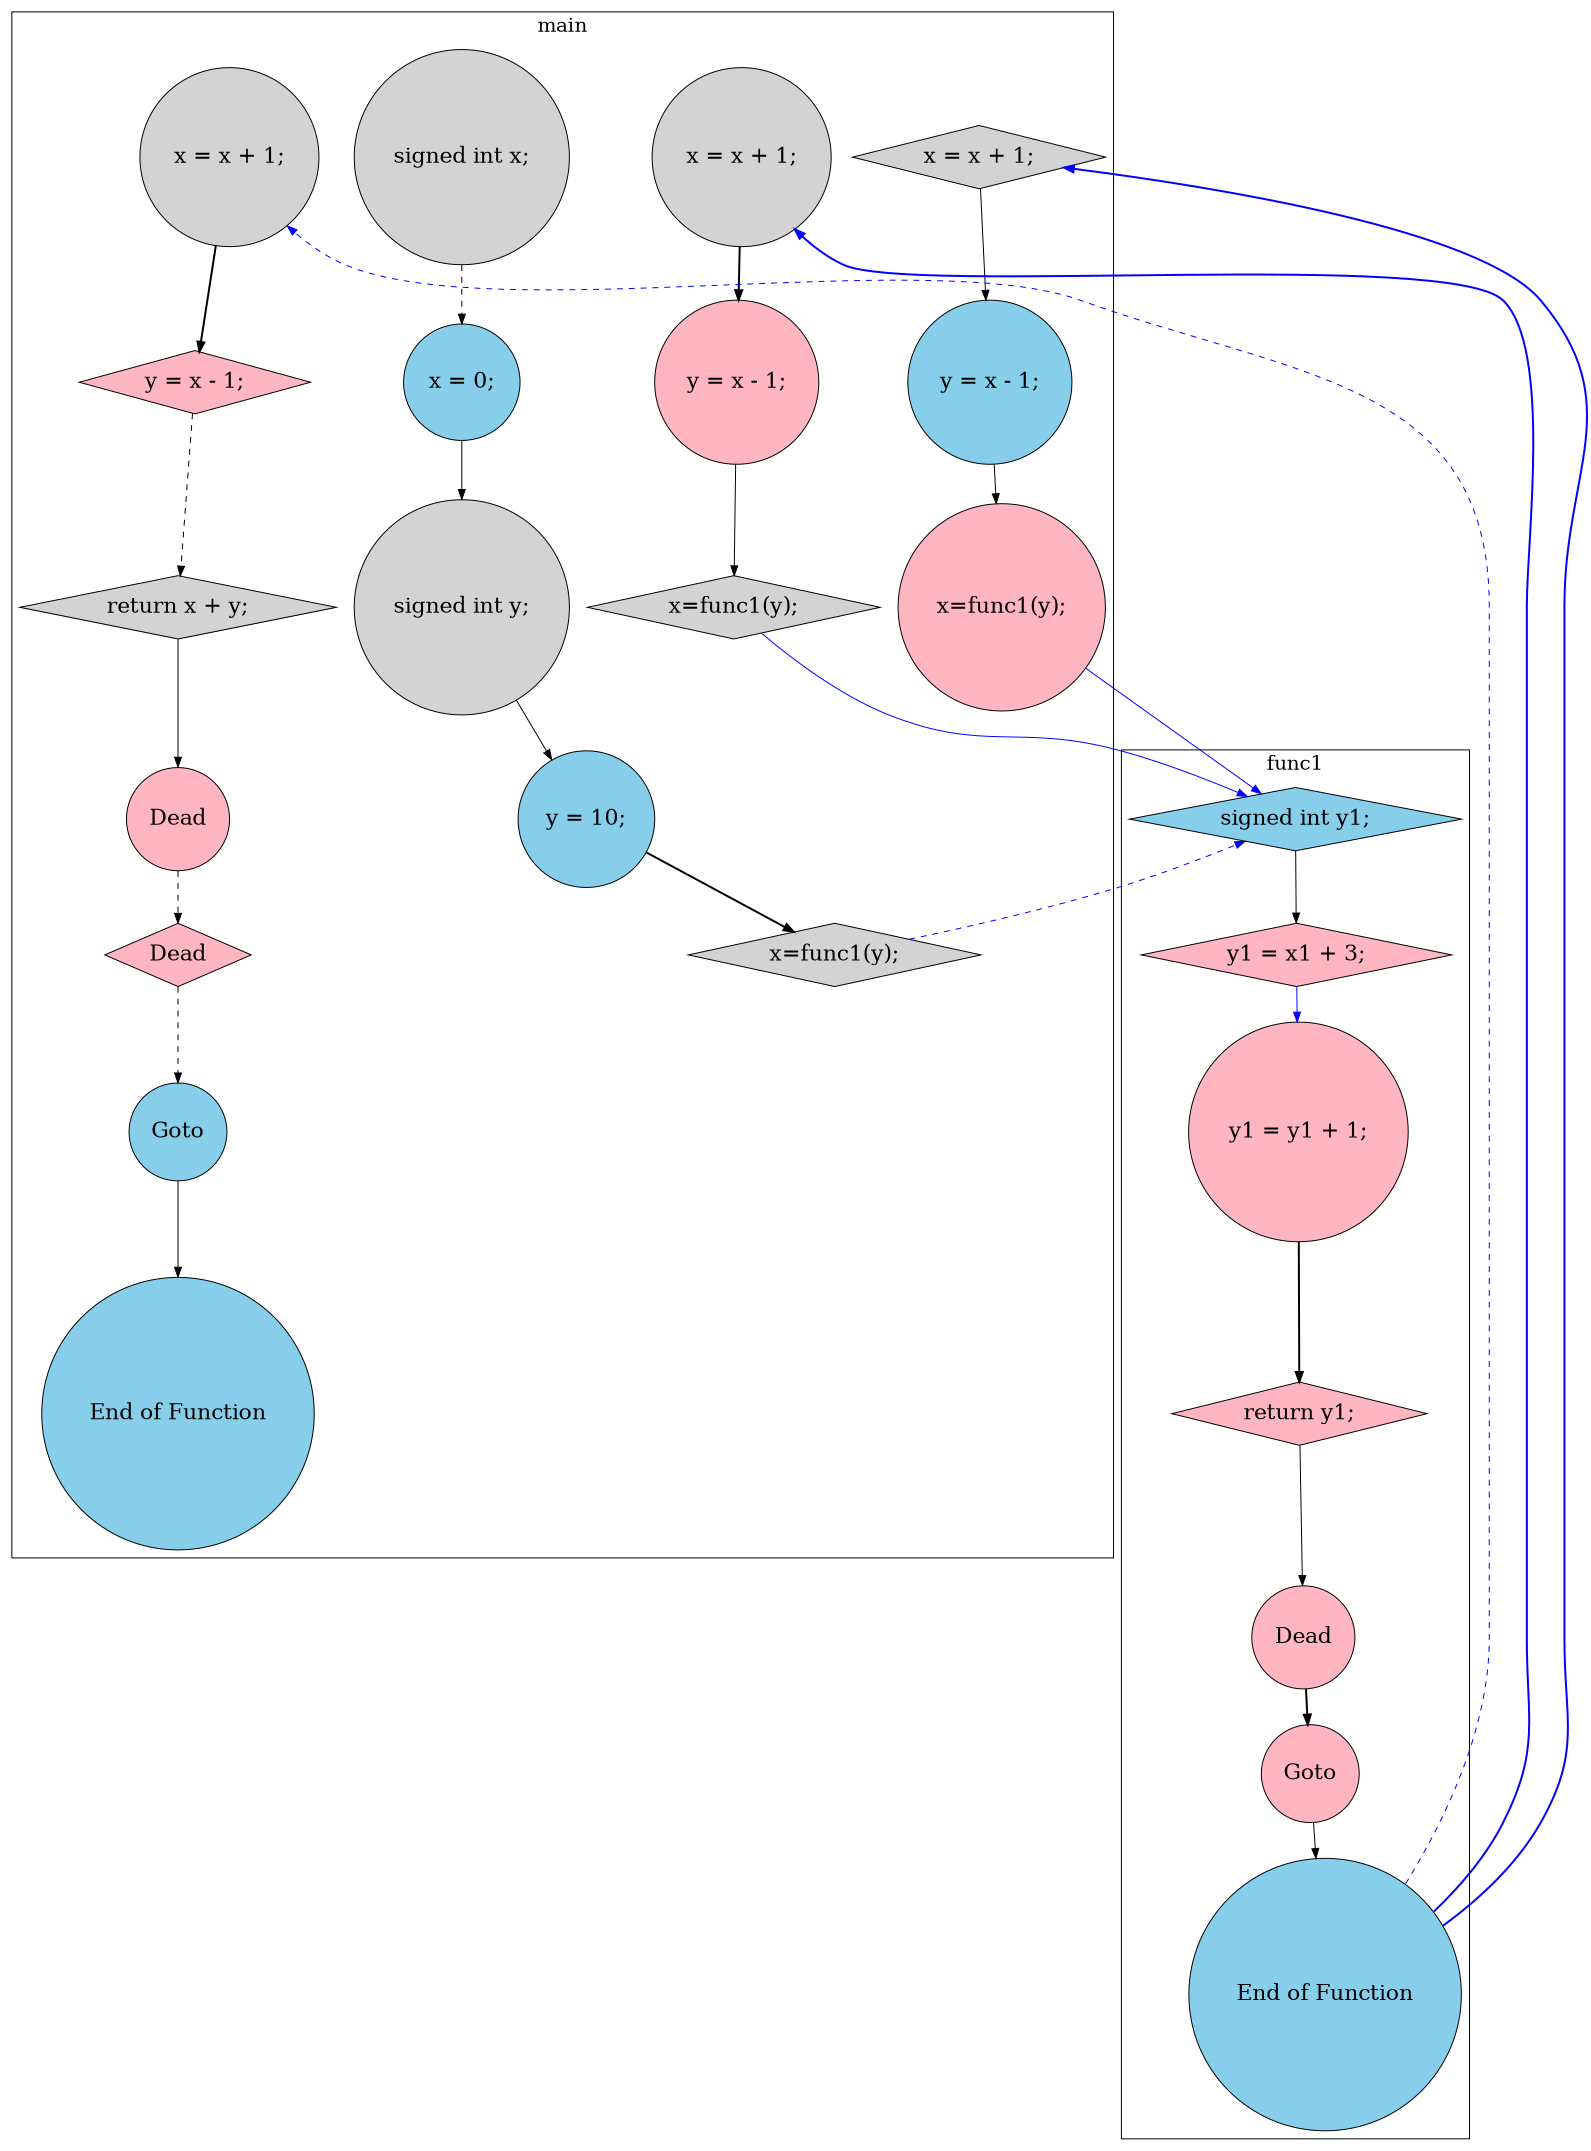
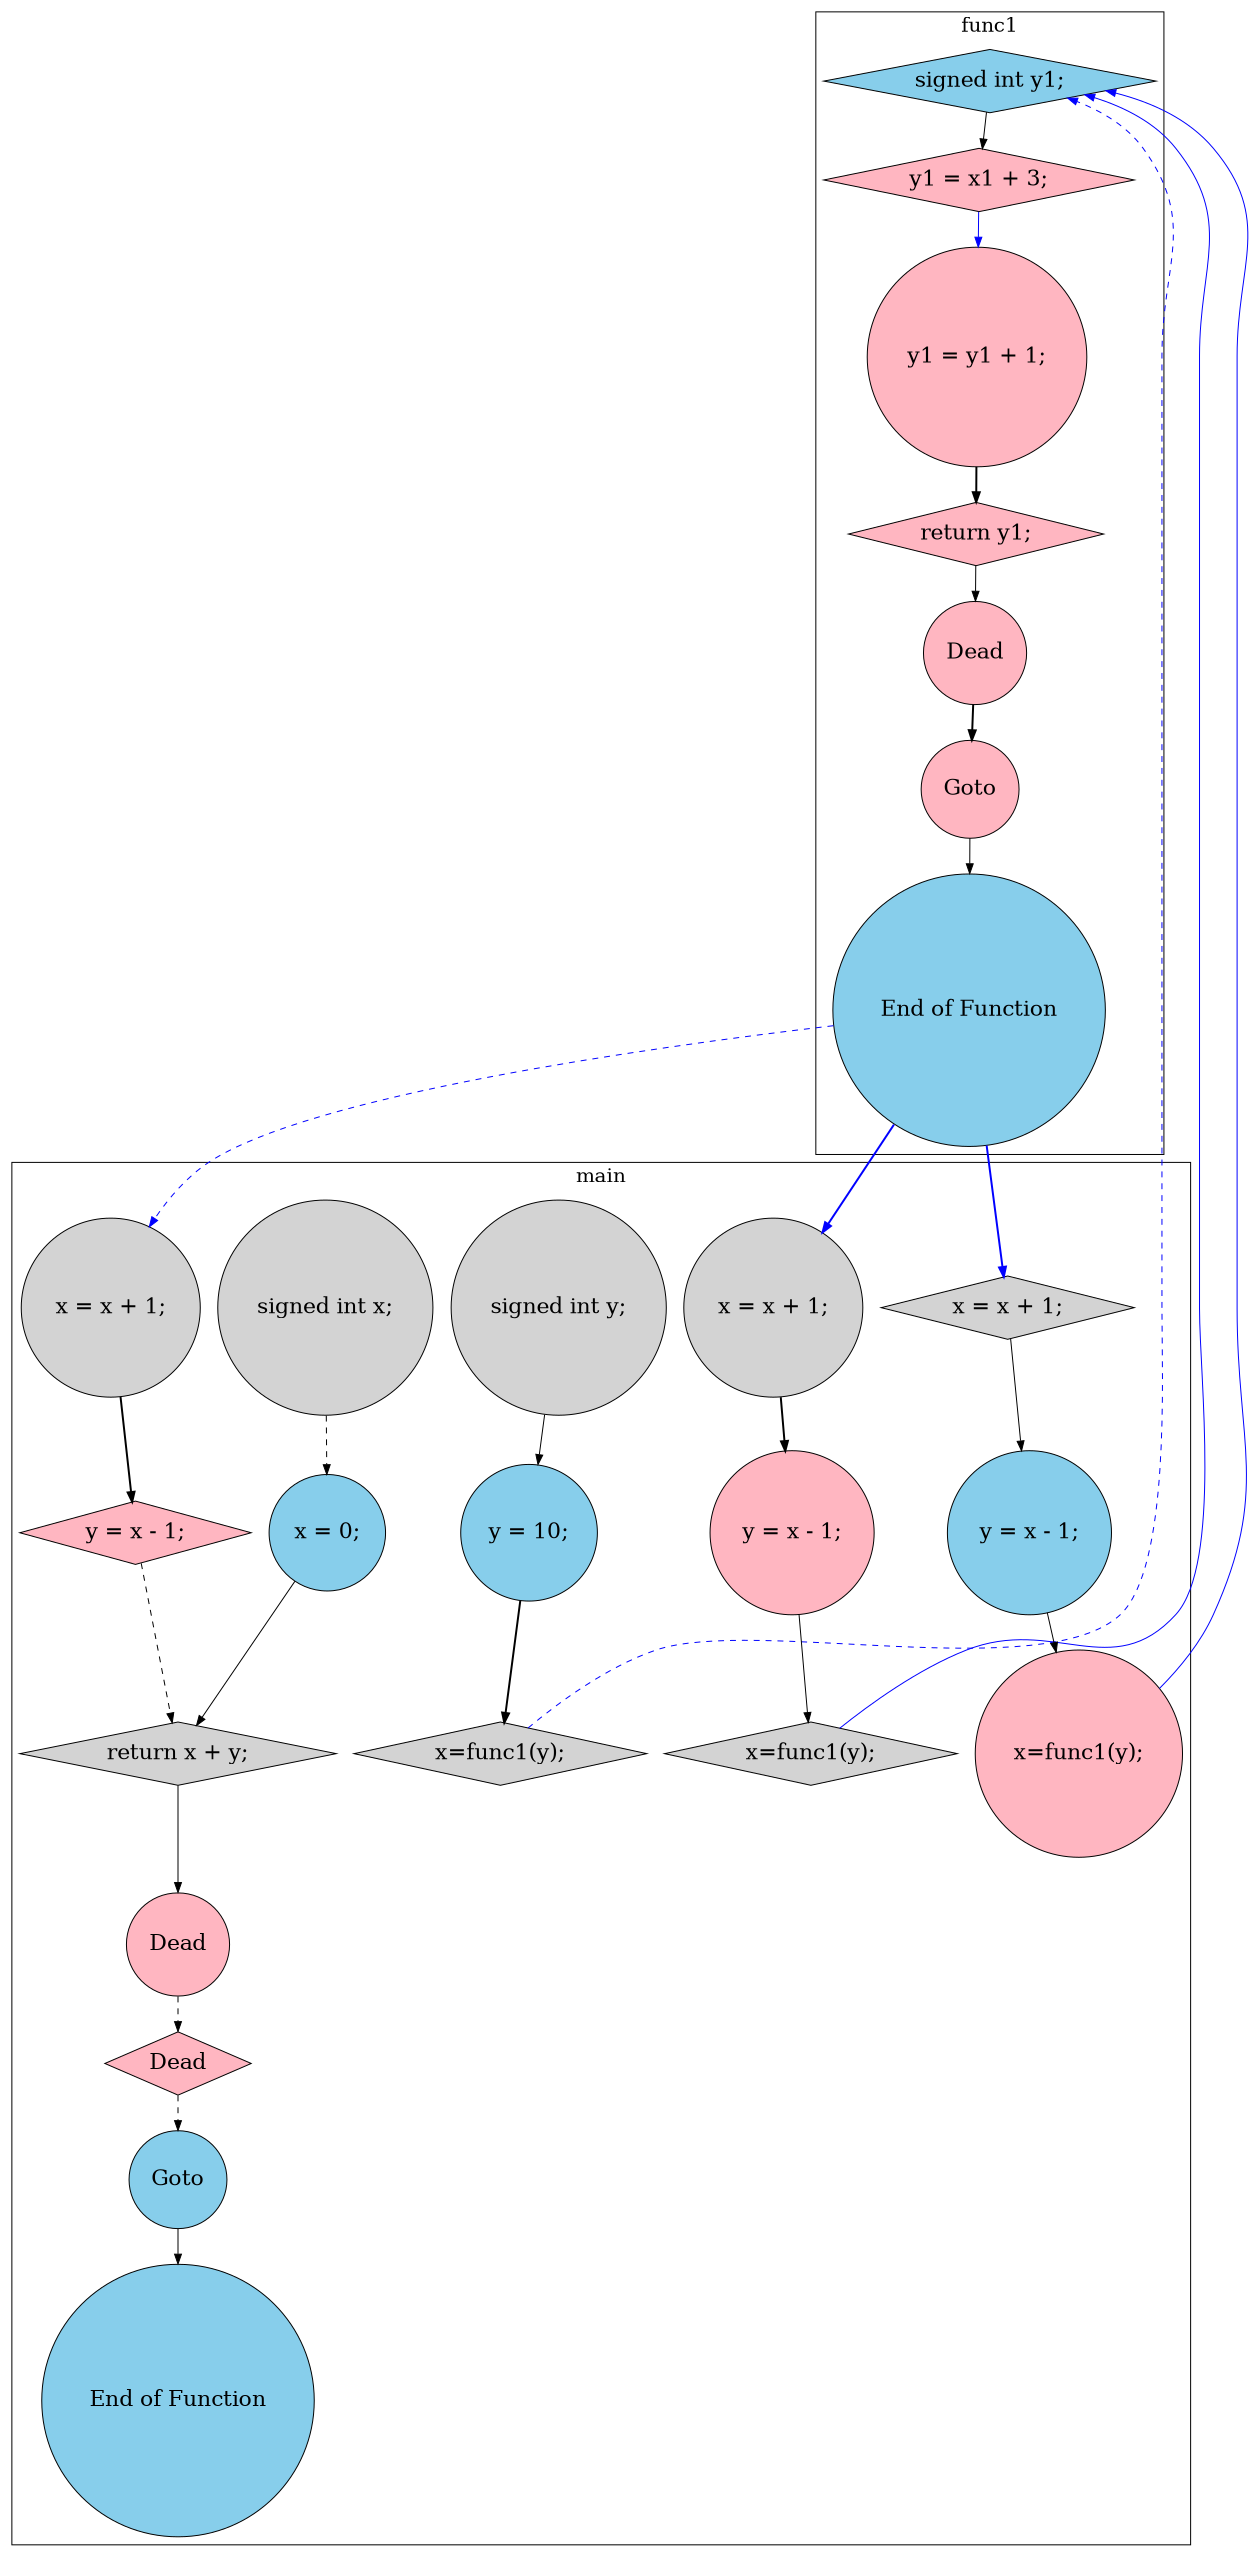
(462, 465) -> (249, 1649)
